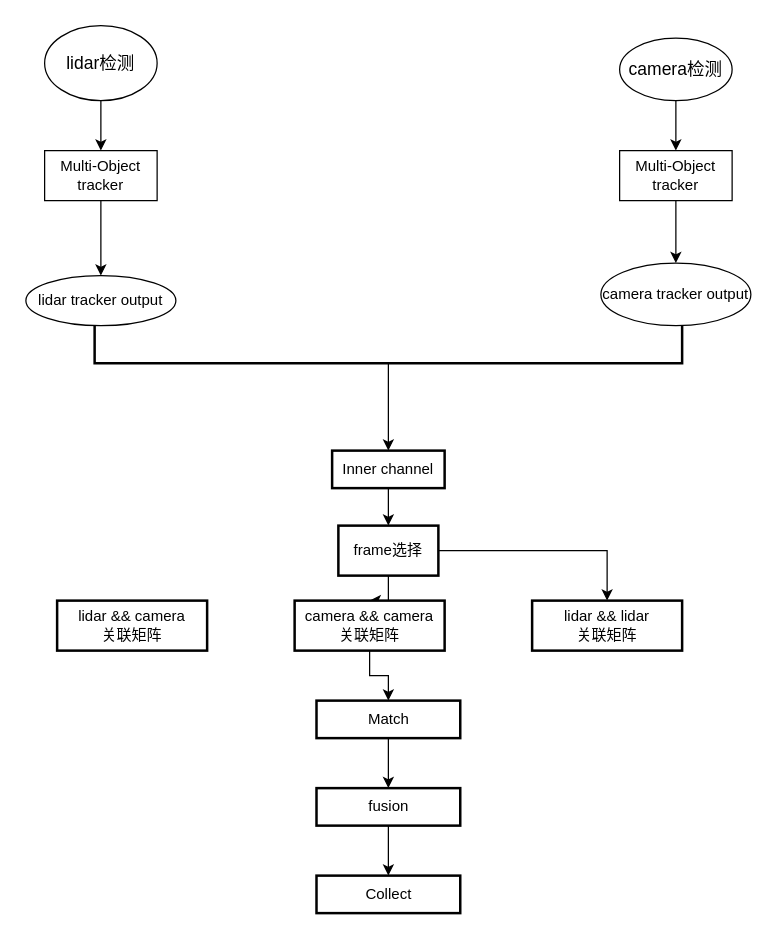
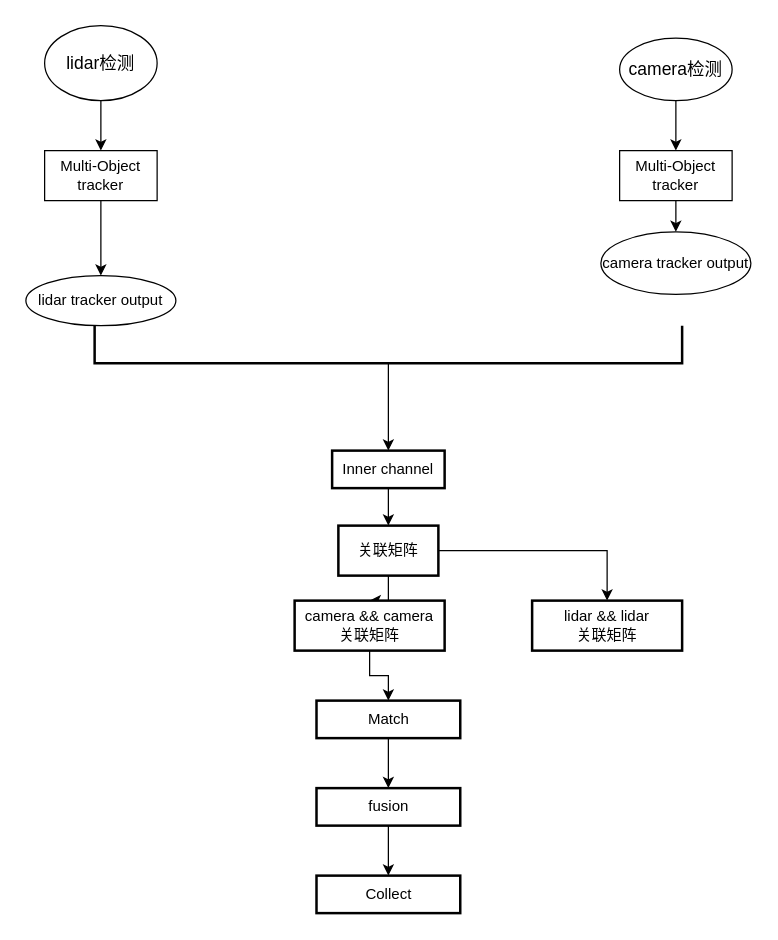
(676, 294) -> (676, 263)
(388, 551) -> (388, 551)
(132, 626) -> none
